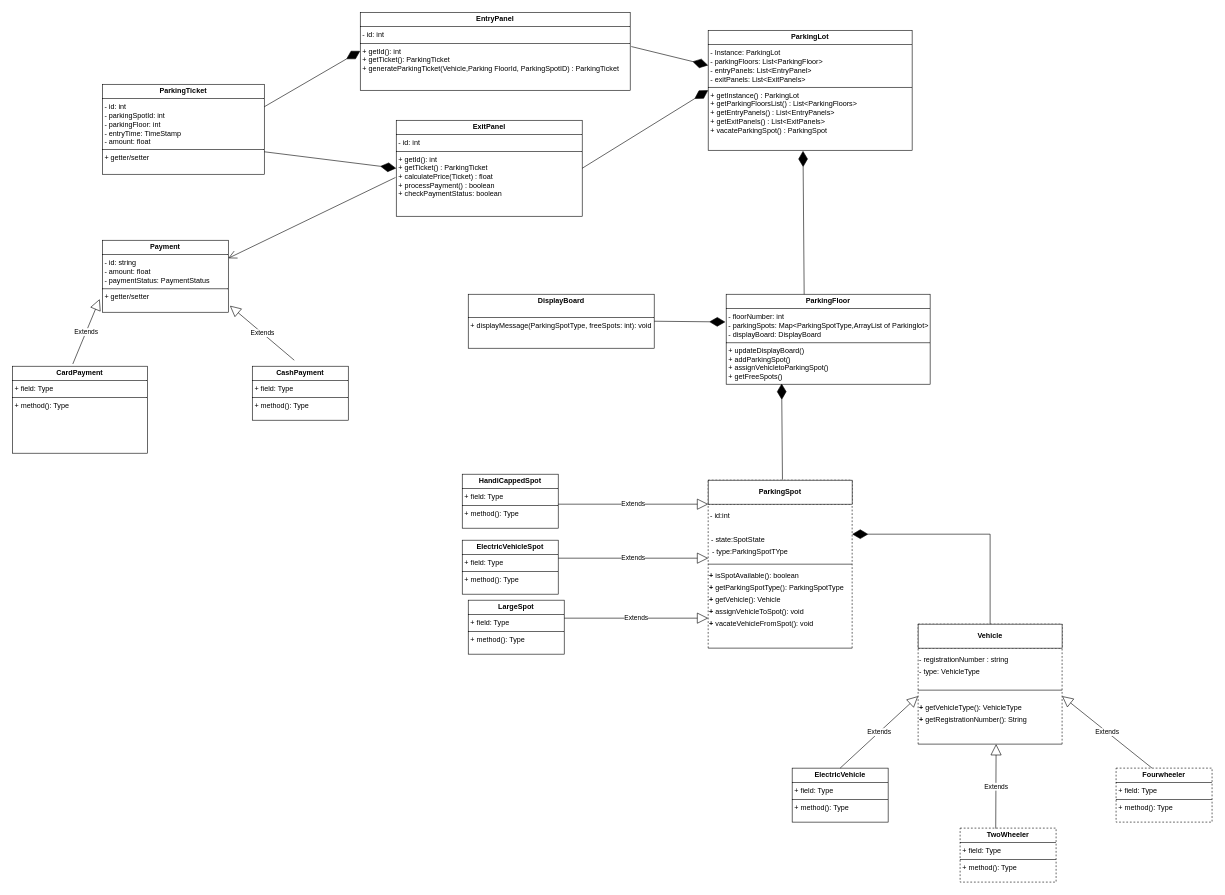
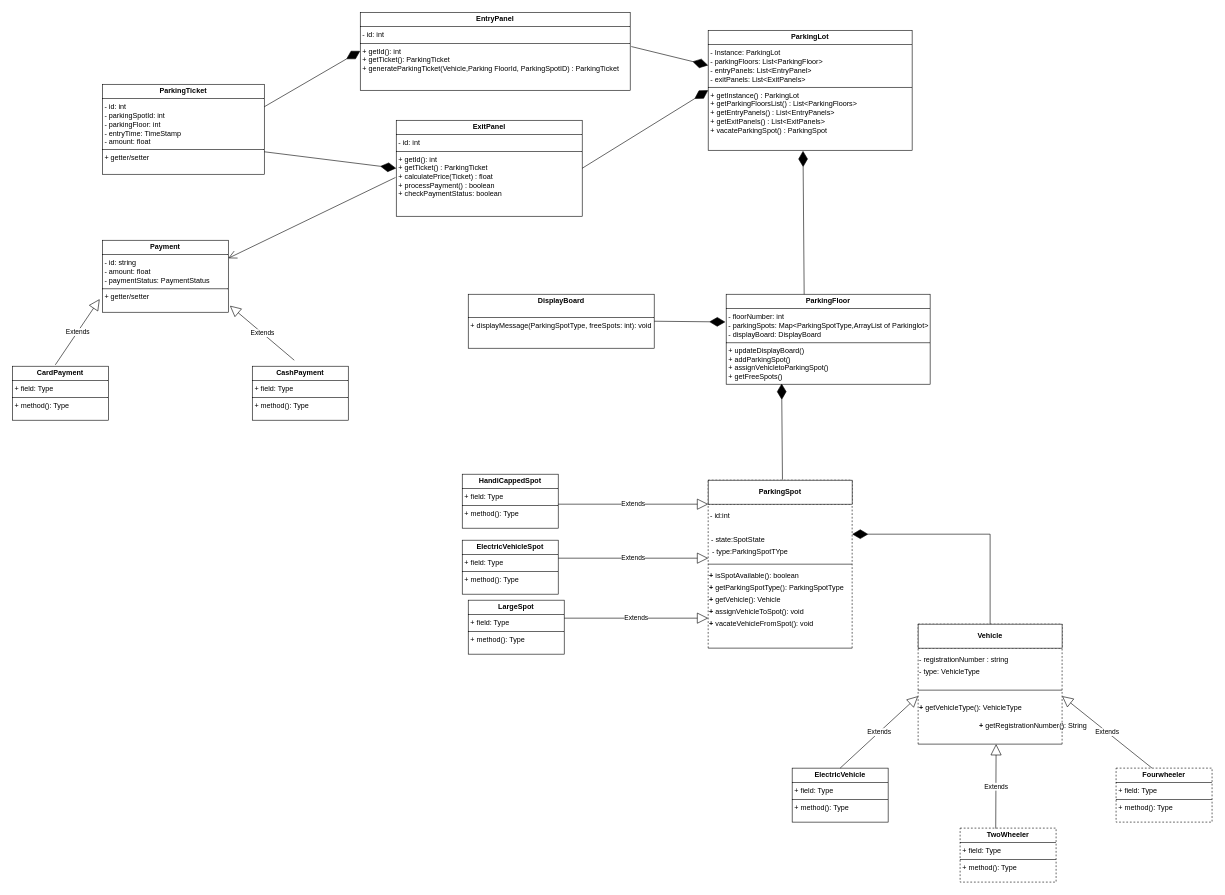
(80, 410) -> (60, 393)
(984, 720) -> (1044, 726)
